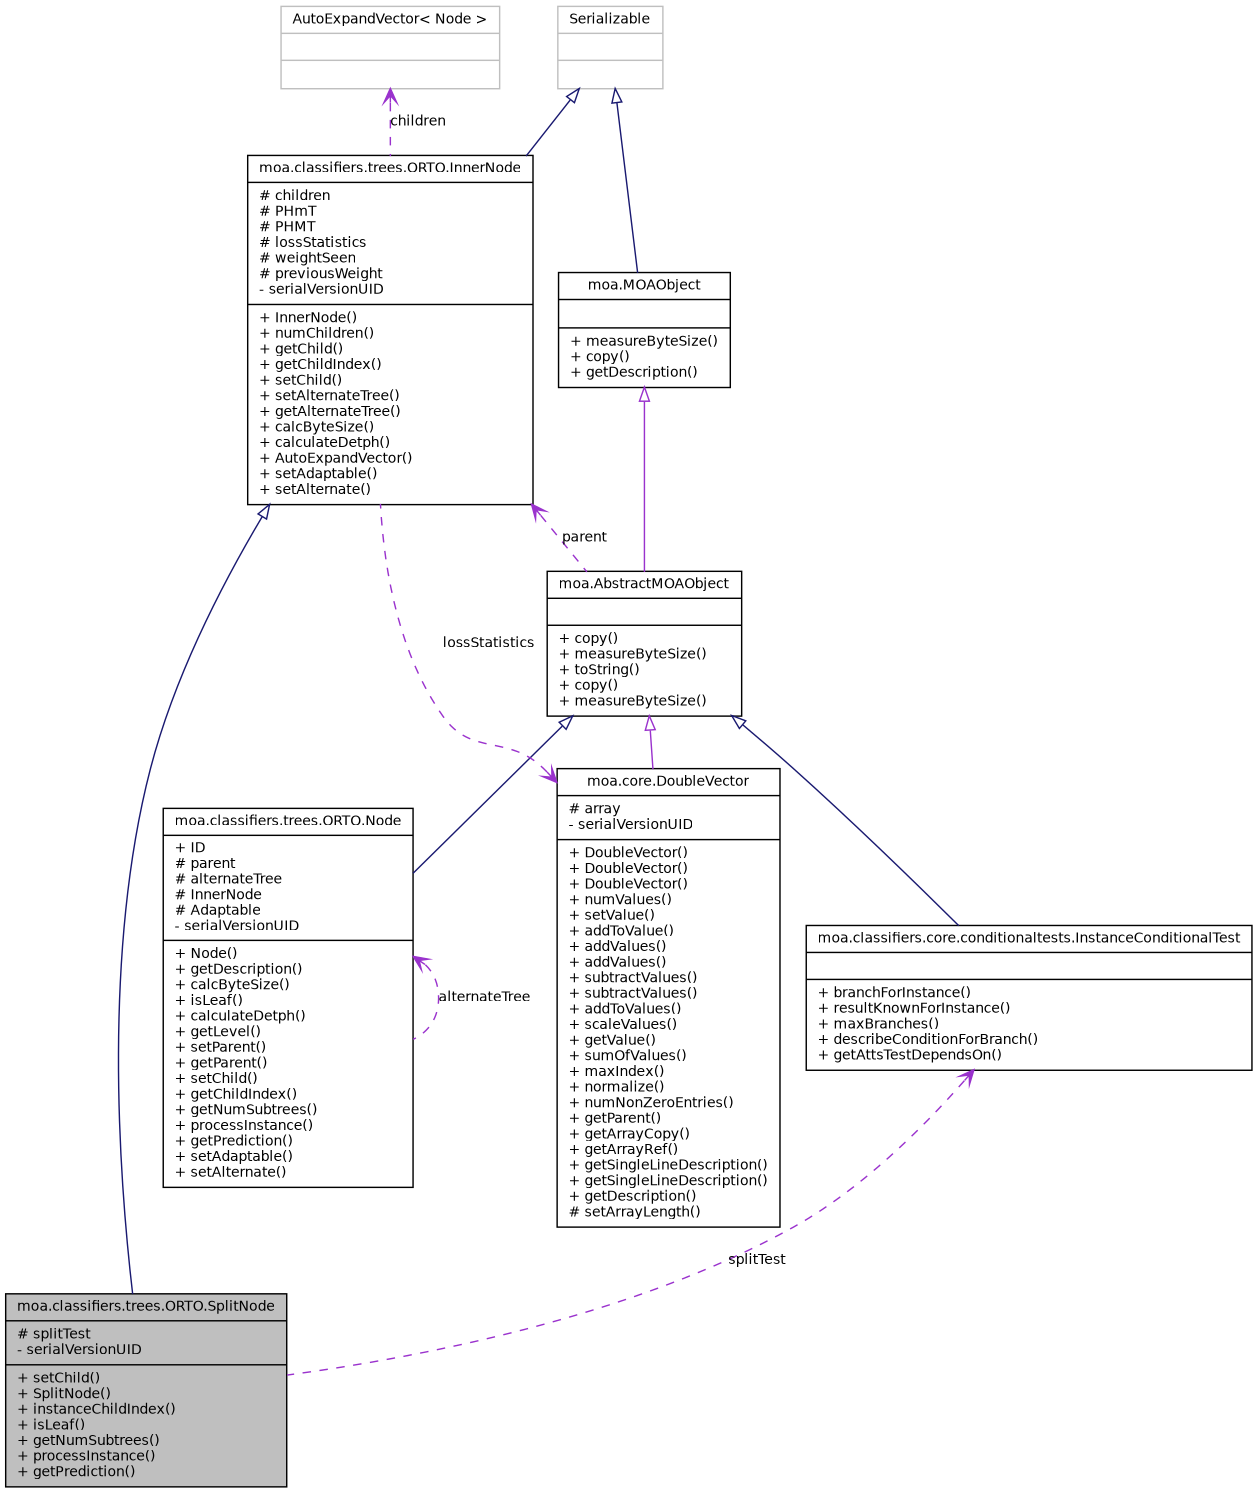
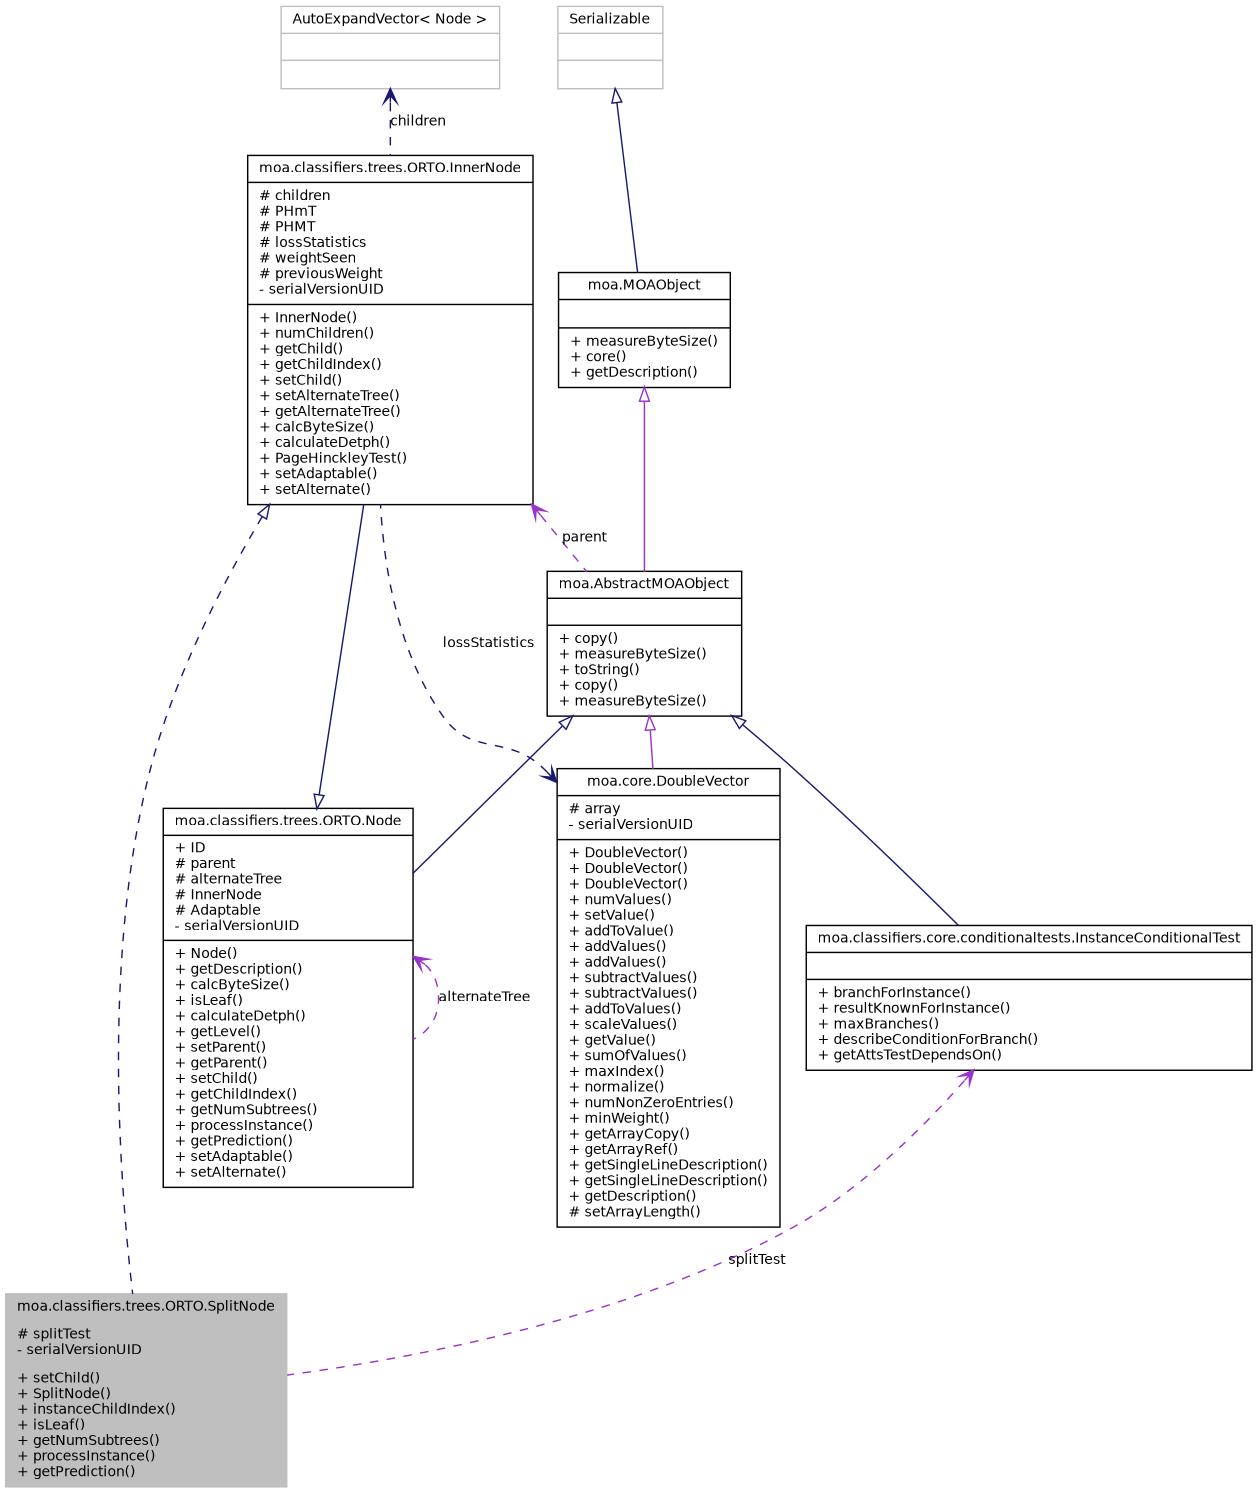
(548, 128) -> (341, 649)
(390, 129) -> (390, 129)
(600, 357) -> (598, 357)
(336, 458) -> (334, 458)
(418, 671) -> (418, 671)
(128, 893) -> (128, 893)
(615, 1119) -> (620, 1119)
(146, 1390) -> (146, 1390)
